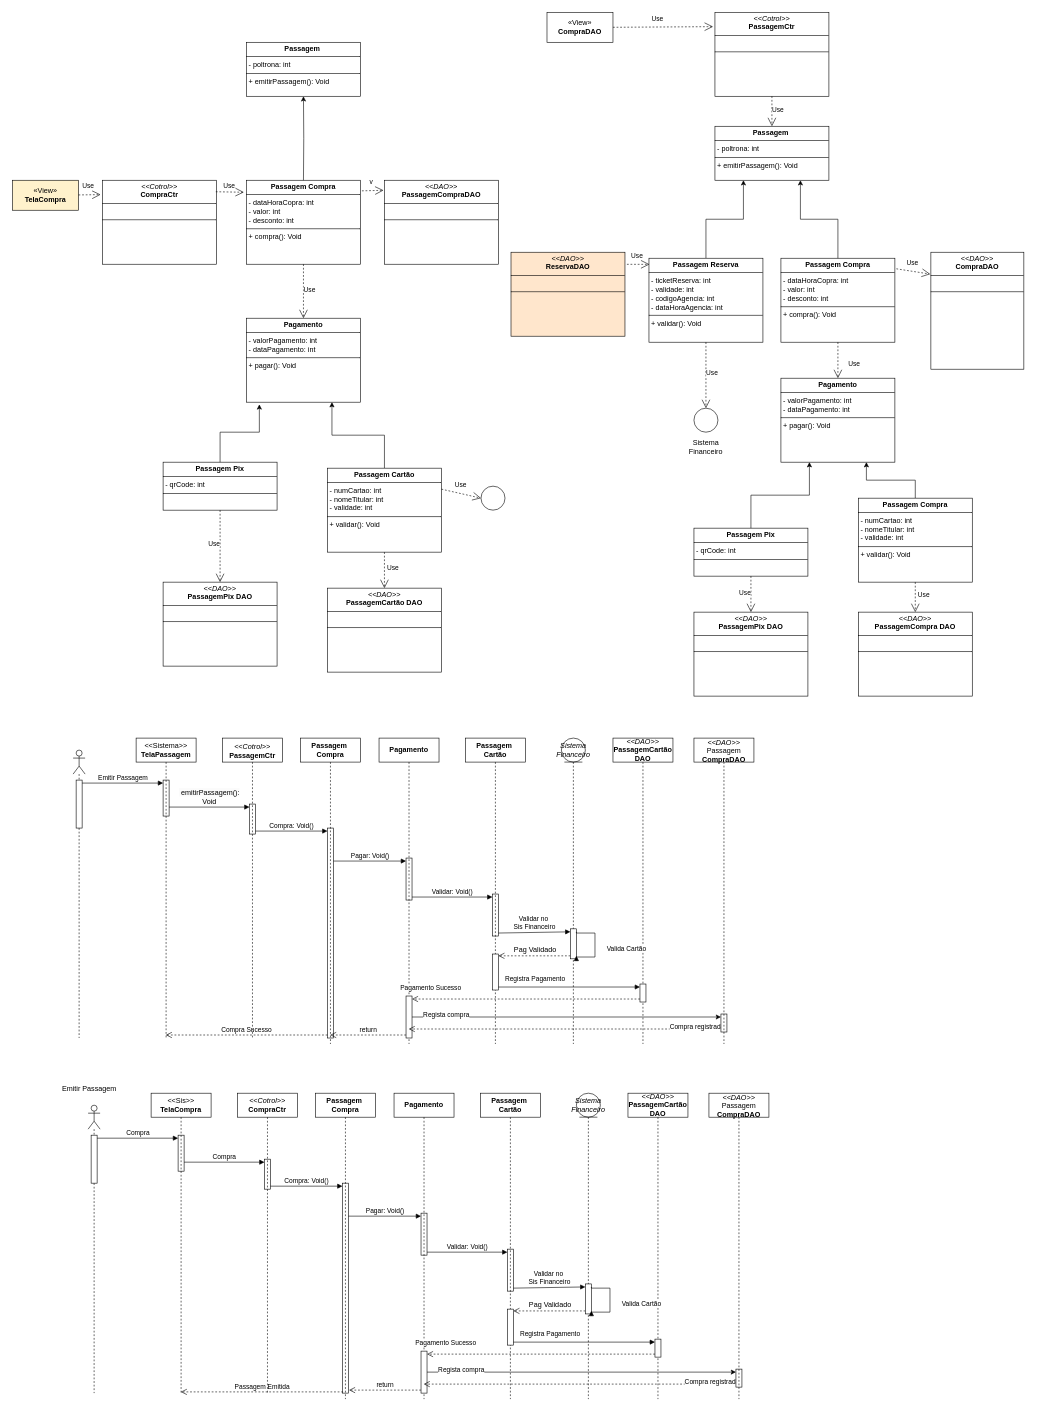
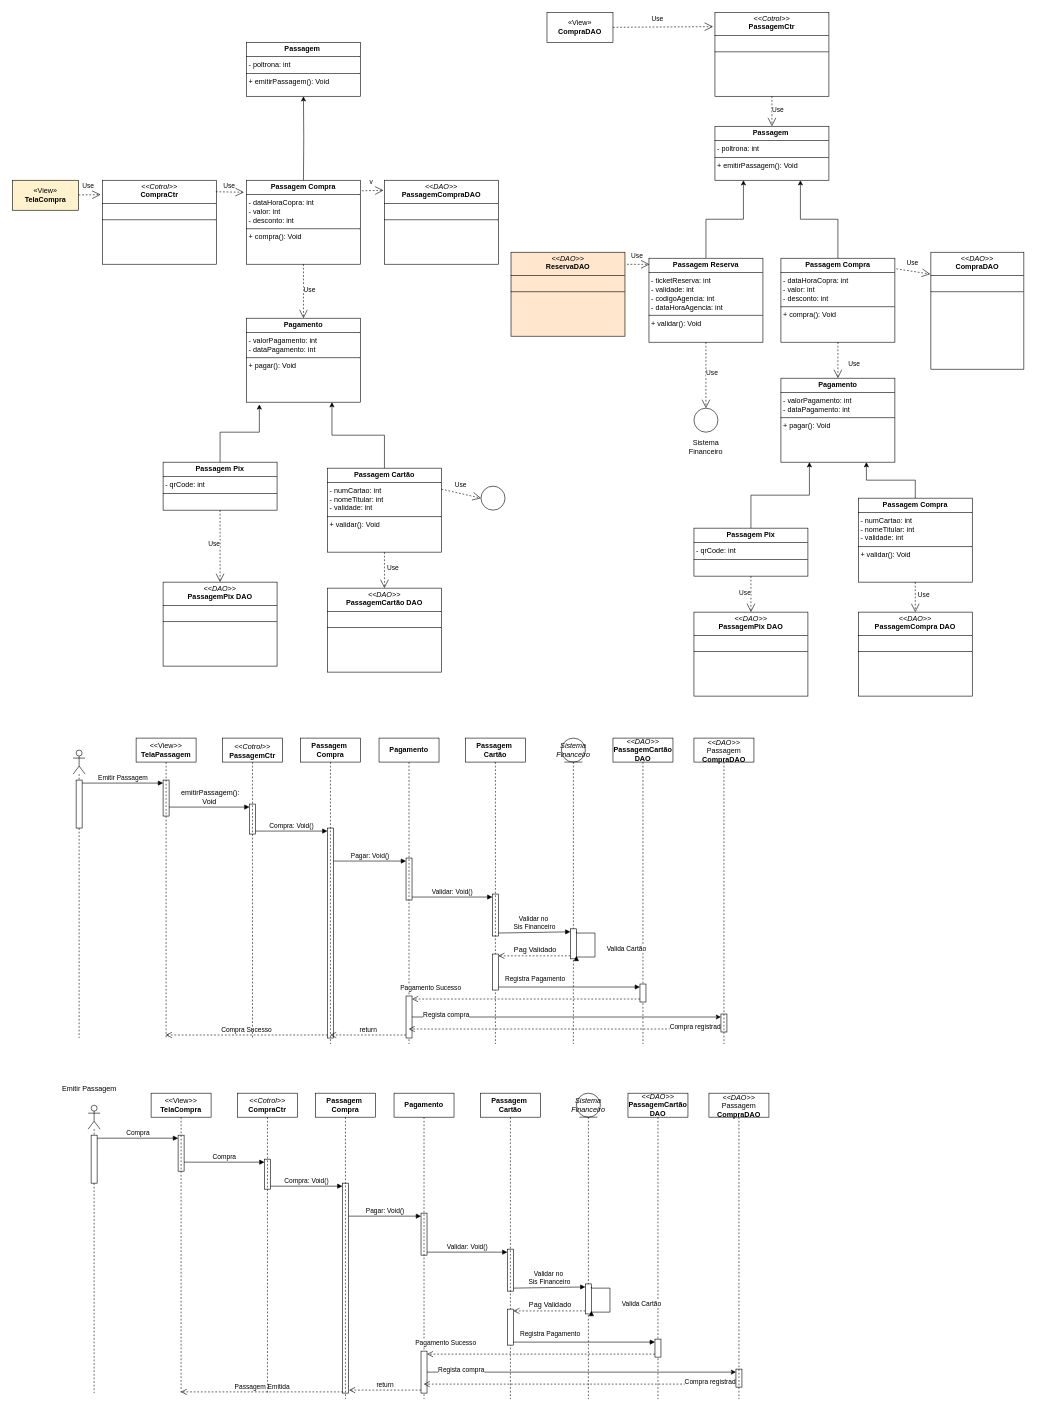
(166, 750) -> (166, 750)
(181, 1106) -> (181, 1106)
